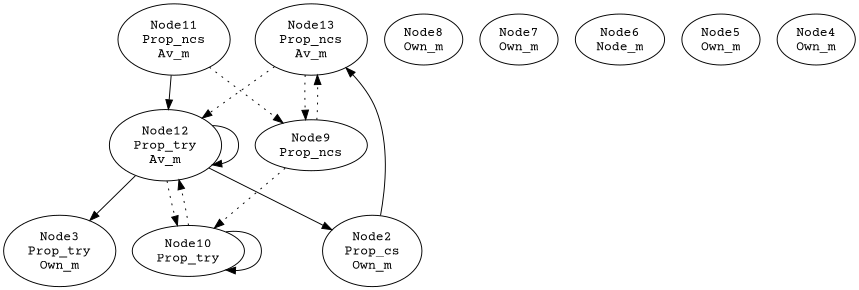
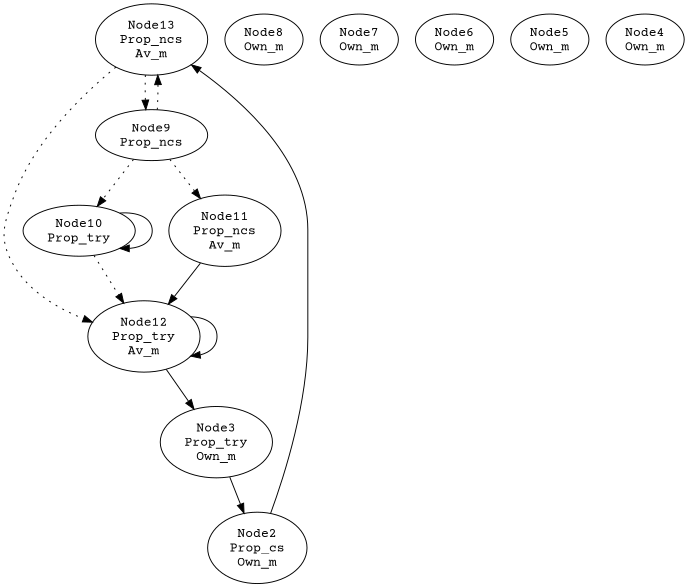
(620, 40) -> (455, 40)
(246, 95) -> (182, 175)
(266, 197) -> (235, 491)
(171, 199) -> none
